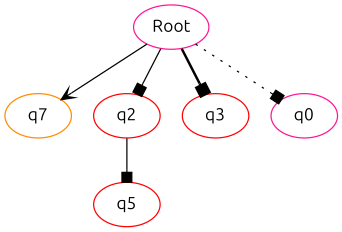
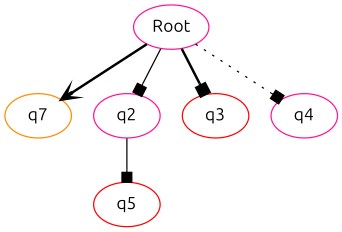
(109, 69) -> (109, 69)
(127, 116) -> (127, 116)
(304, 116) -> (304, 116)
